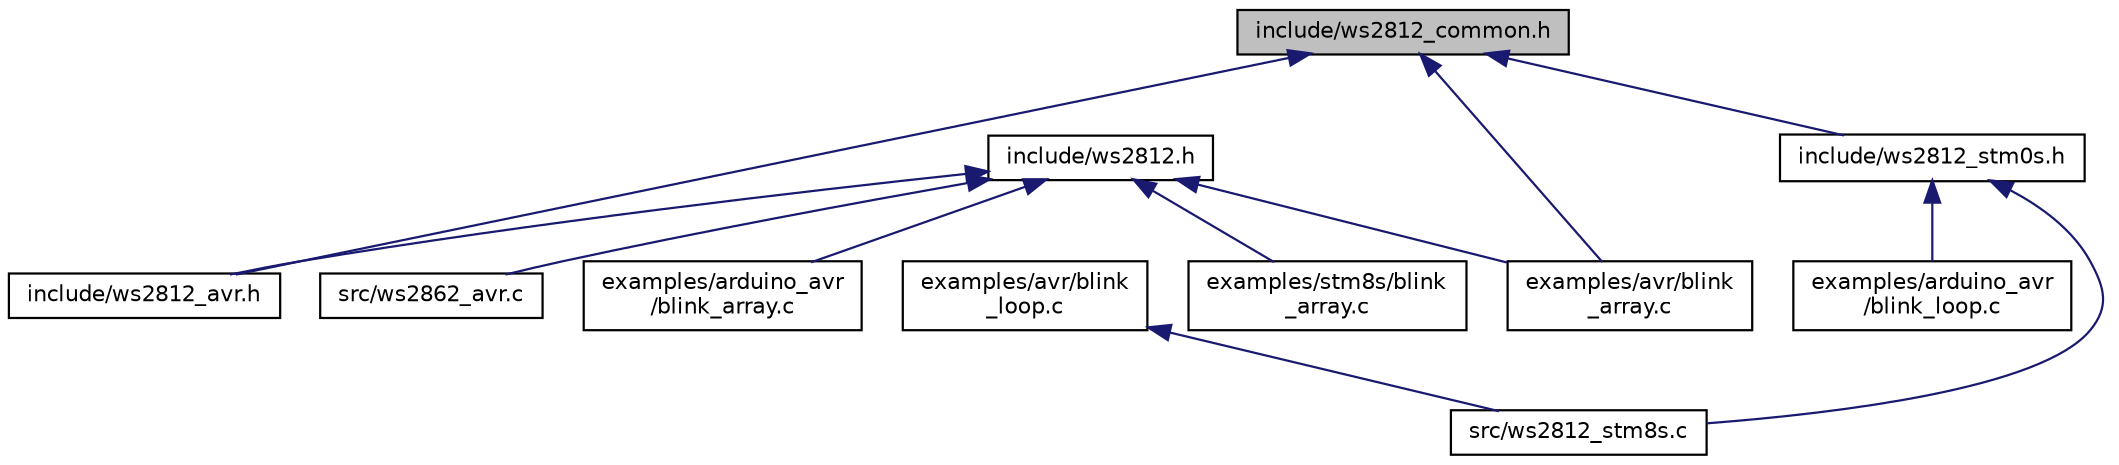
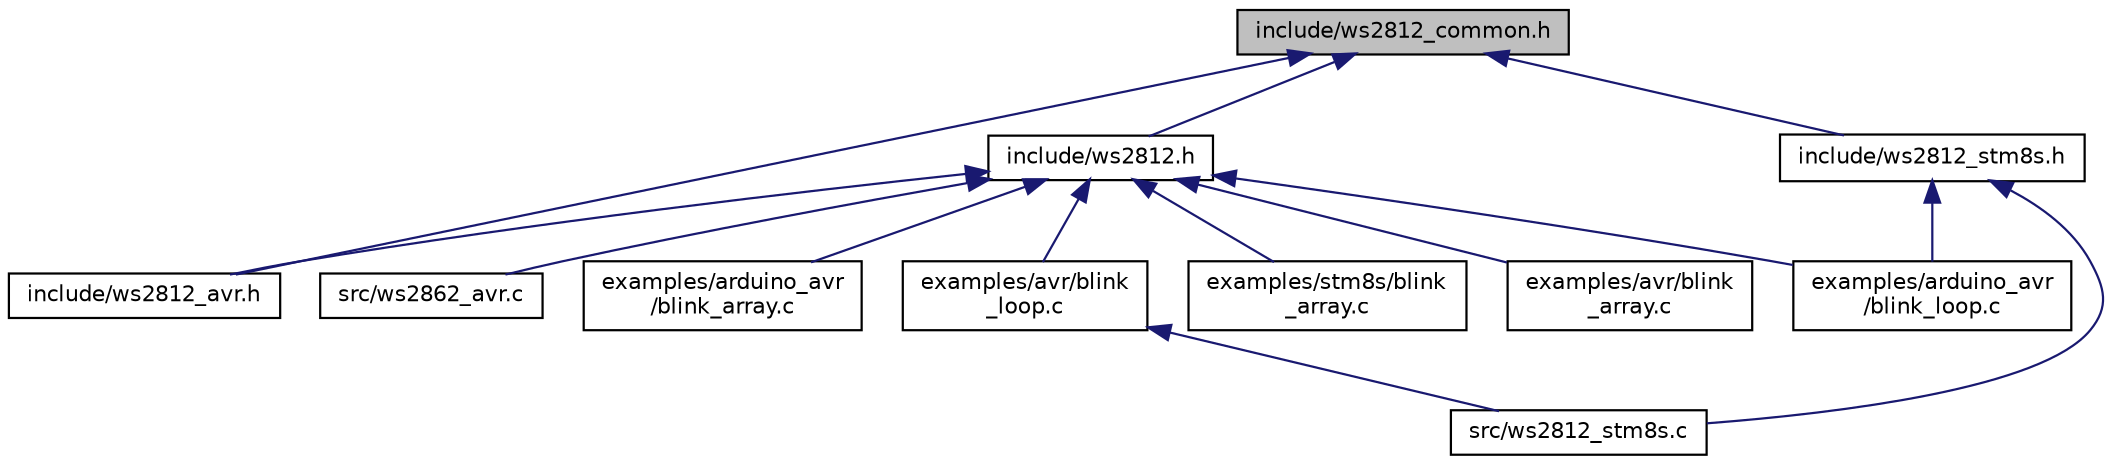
(1932, 158) -> (1932, 158)
(1519, 166) -> (1242, 99)
none -> (1515, 219)
none -> (1061, 231)
